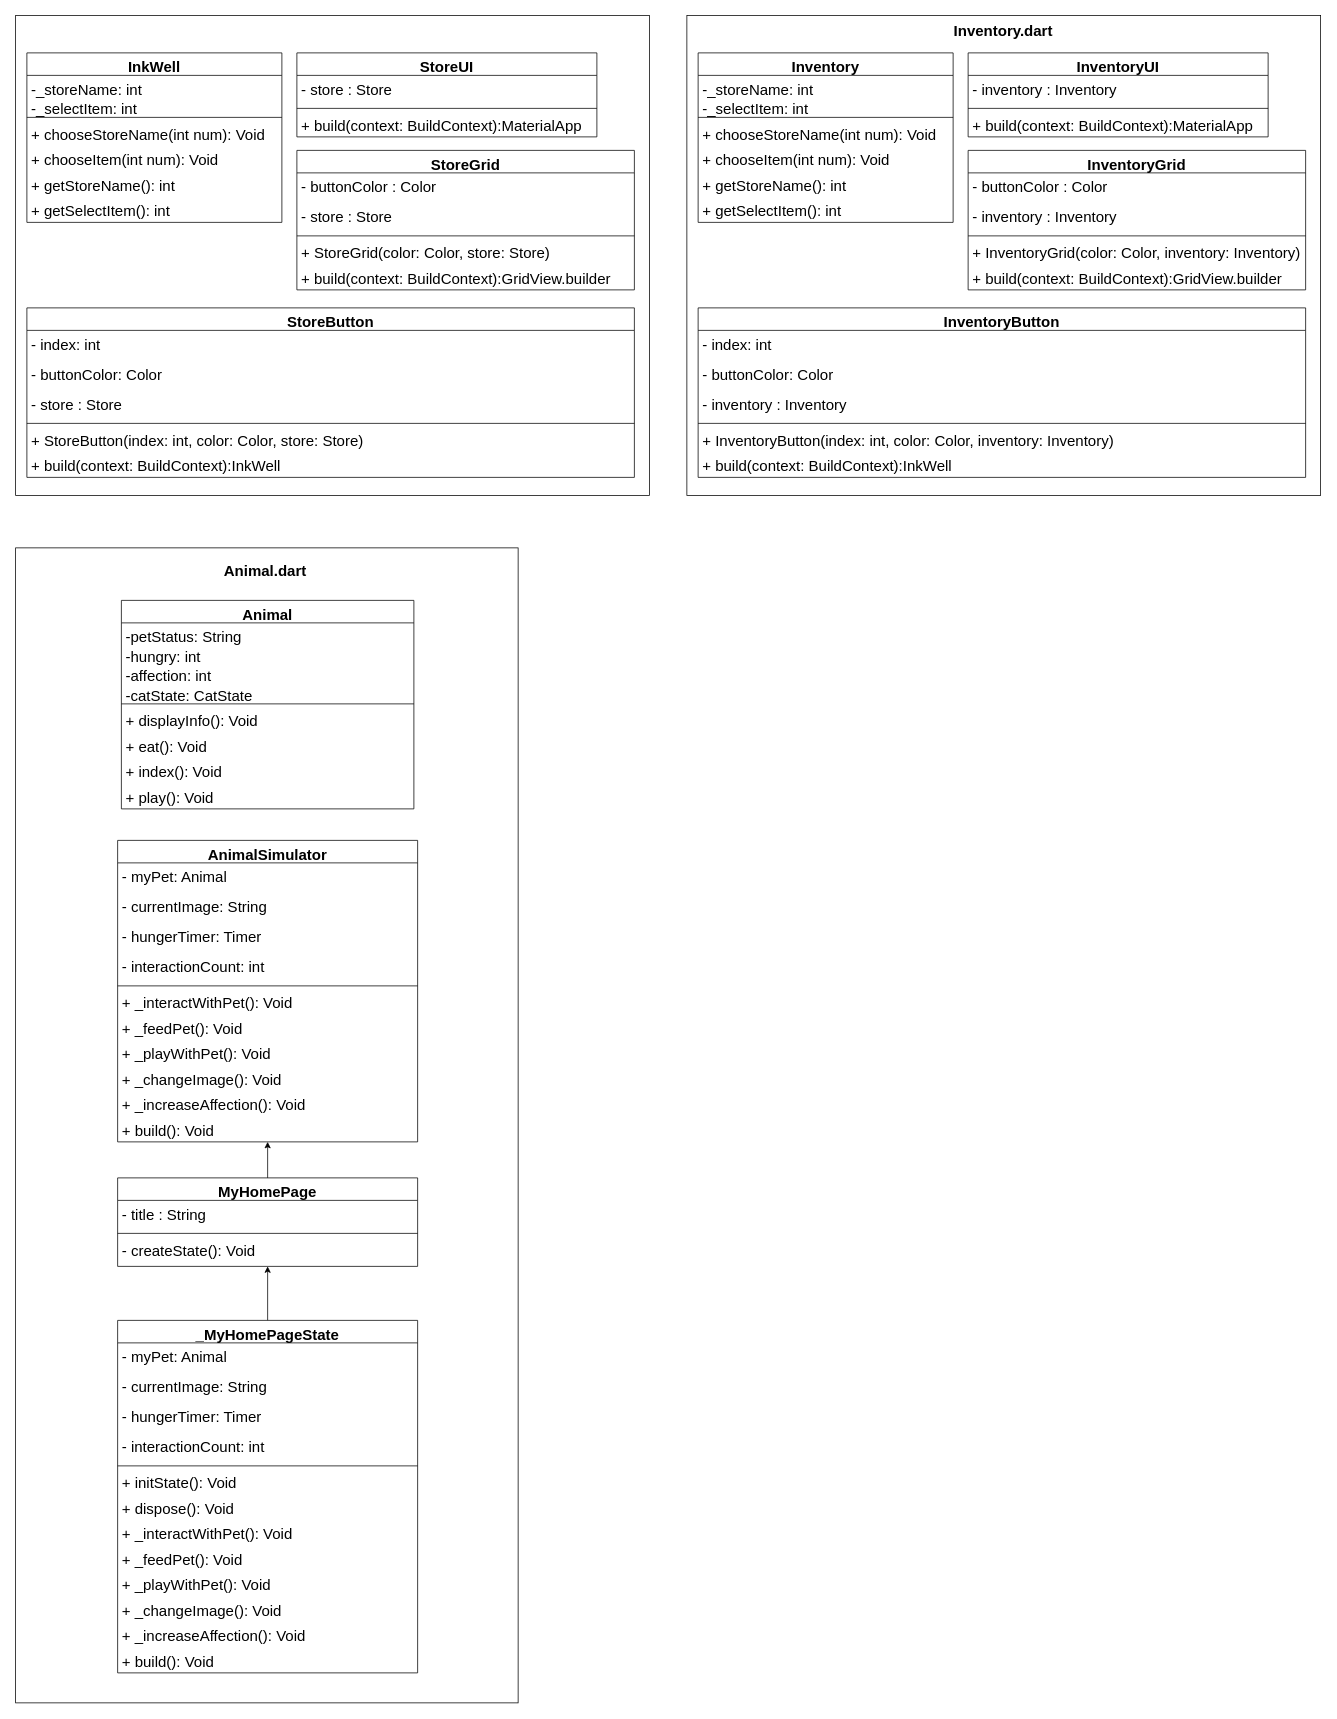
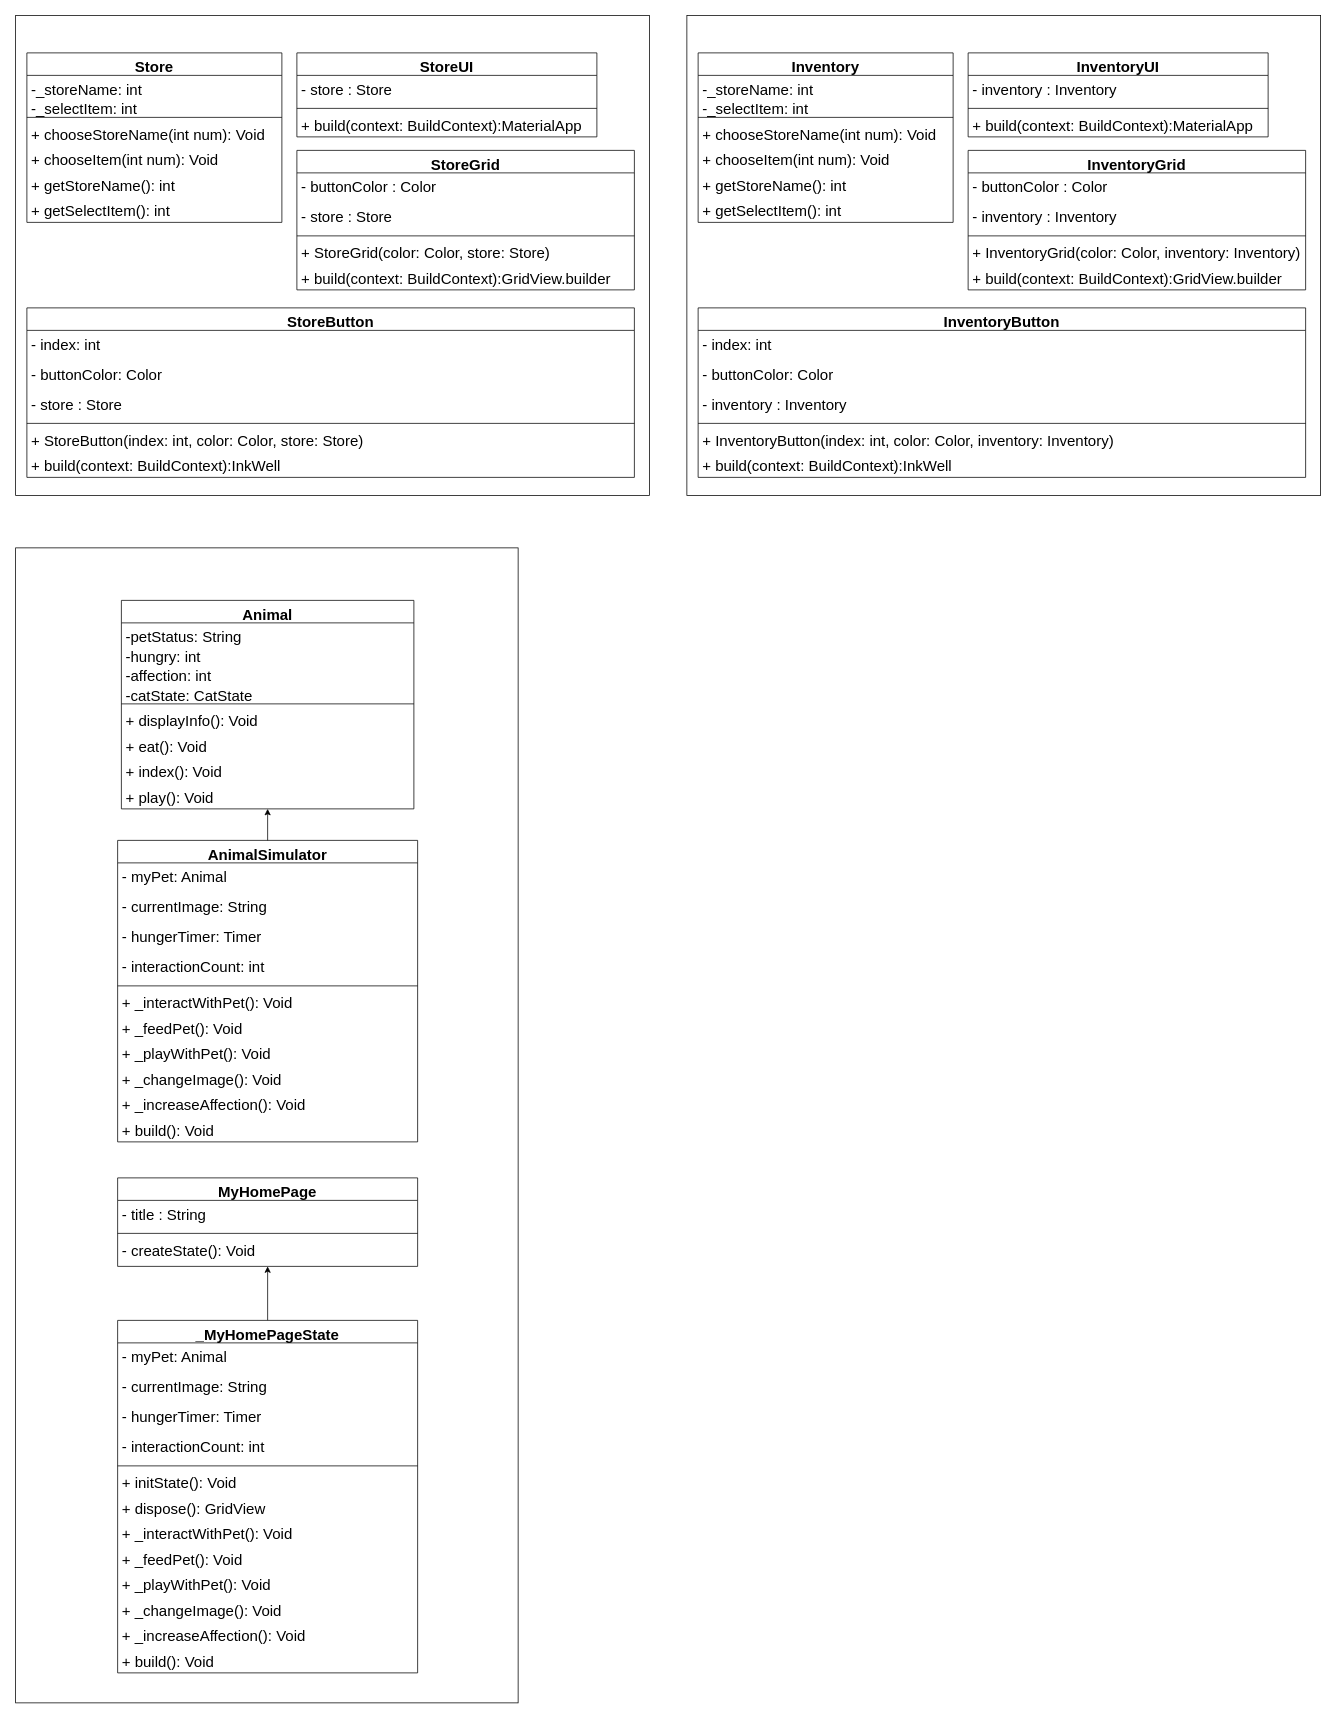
(1004, 30) -> none
(154, 67) -> (154, 67)
(265, 570) -> none
none -> (267, 827)
(267, 1163) -> none
(183, 1509) -> (198, 1509)
